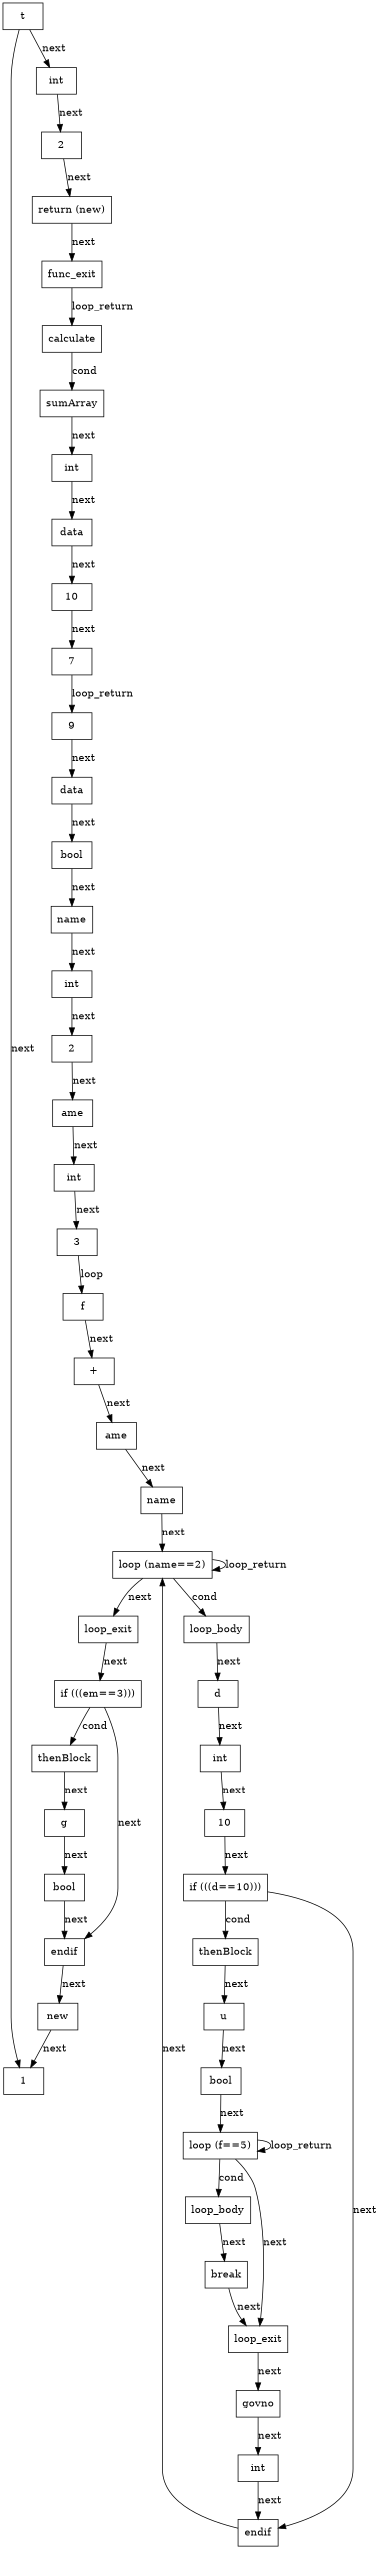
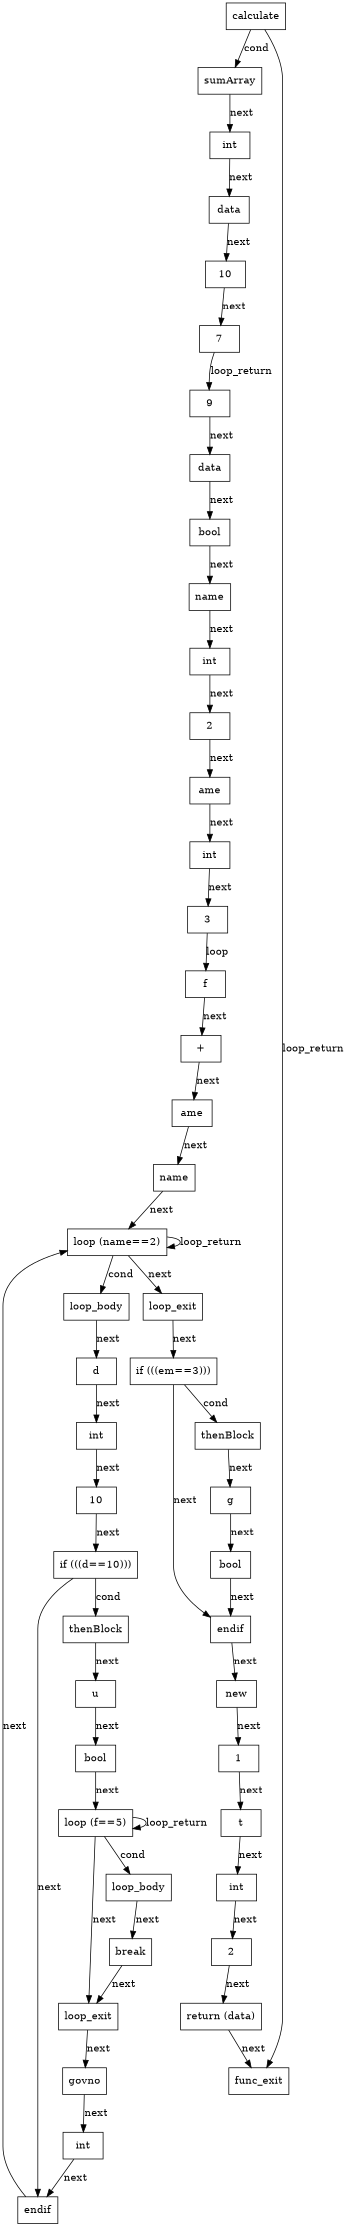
(72, 210) -> (221, 2017)
(72, 303) -> (283, 1045)
(11, 1045) -> (240, 1787)
